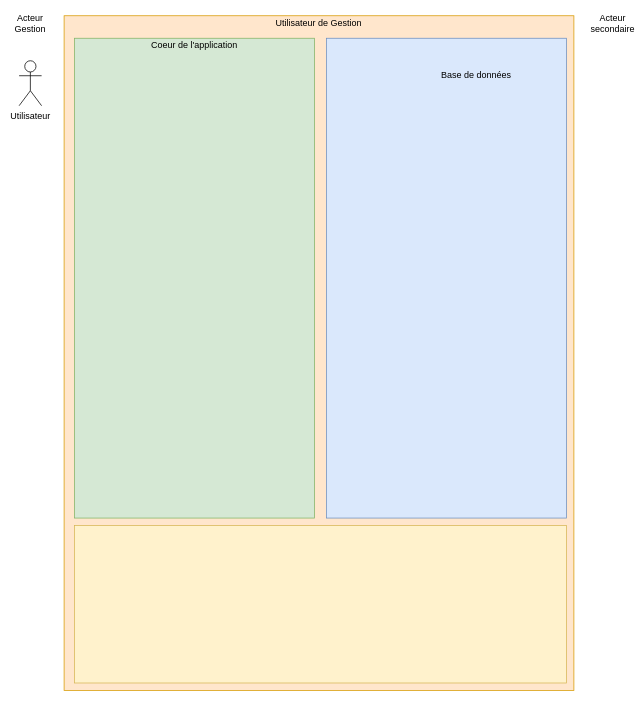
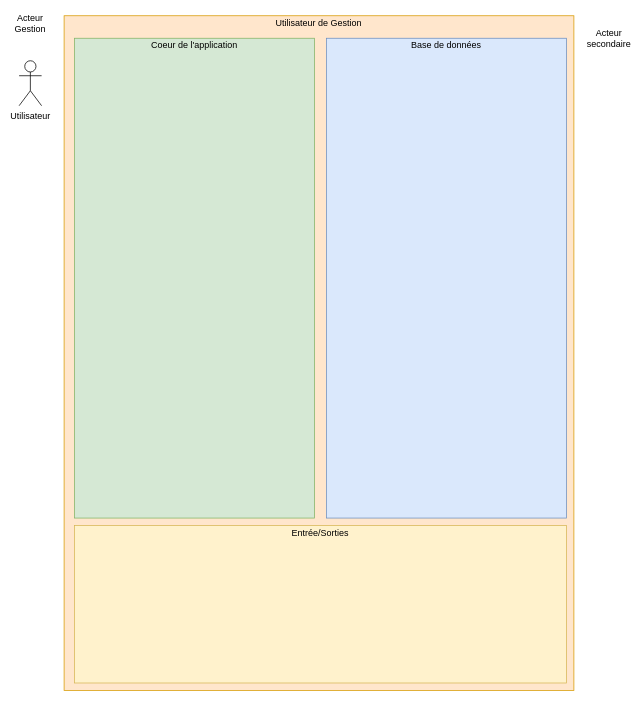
(613, 23) -> (609, 38)
(477, 75) -> (447, 45)
none -> (321, 533)
